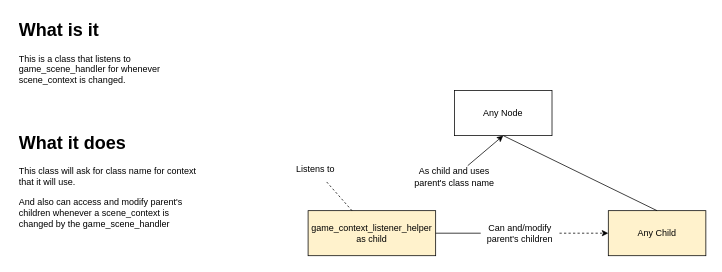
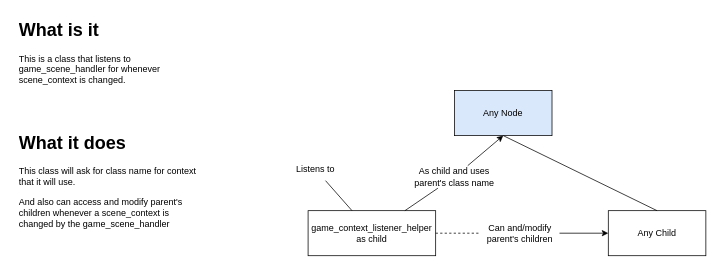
(503, 113) -> (503, 113)
(339, 195) -> (339, 195)
none -> (421, 199)
(372, 233) -> (372, 233)
(458, 233) -> (458, 233)
(582, 233) -> (582, 233)
(657, 233) -> (657, 233)
